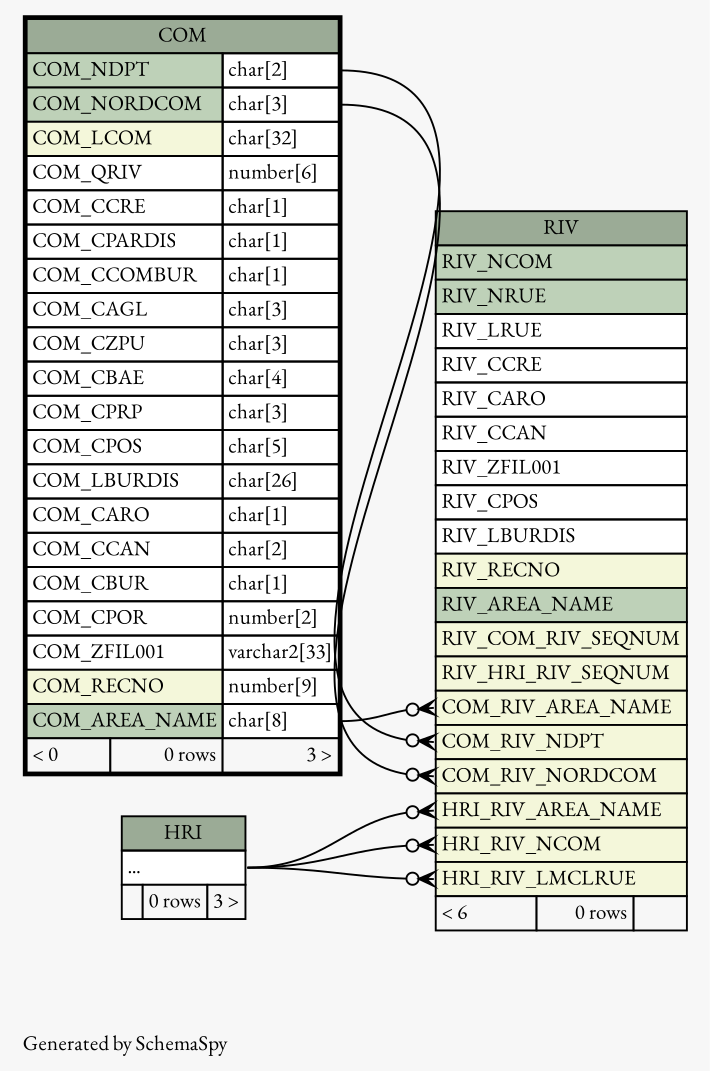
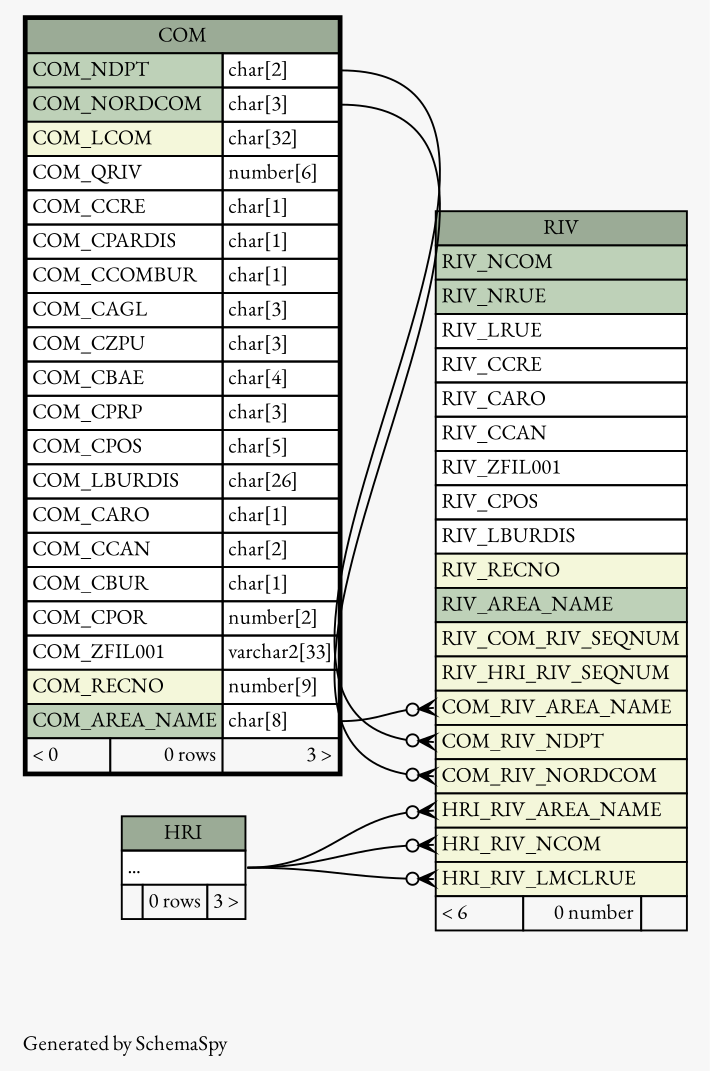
(601, 912) -> (595, 912)
